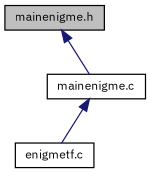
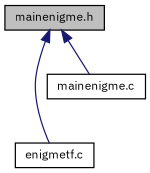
(72, 126) -> (36, 93)
